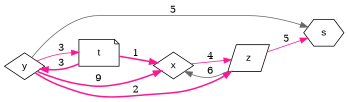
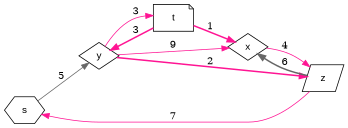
(159, 16) -> (60, 84)
(287, 39) -> (173, 117)
(210, 77) -> (285, 69)
(95, 86) -> (170, 52)
